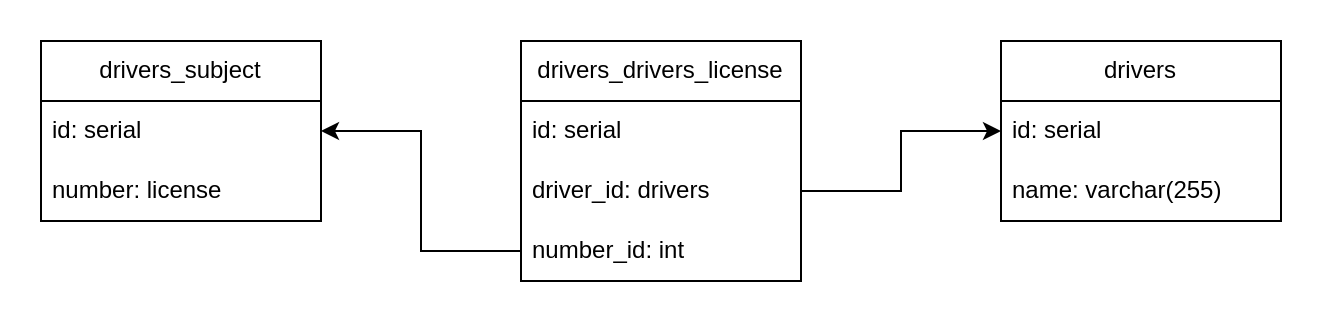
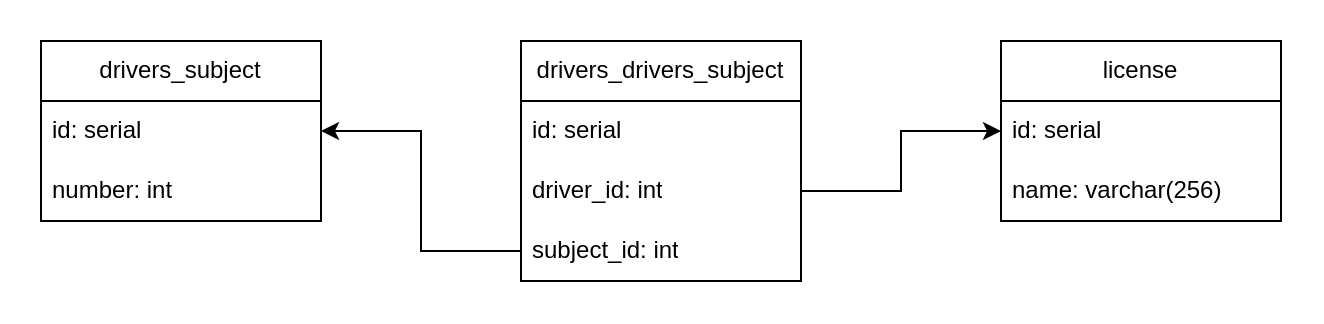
(661, 71) -> (661, 71)
(1141, 71) -> (1141, 71)
(141, 191) -> (118, 191)
(638, 191) -> (611, 191)
(1128, 191) -> (1128, 191)
(615, 251) -> (621, 251)
